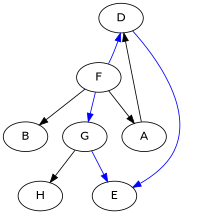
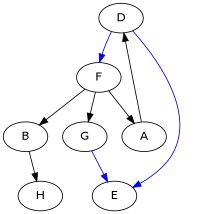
(114, 53) -> (106, 43)
(93, 103) -> (93, 103)
(65, 163) -> (32, 162)
